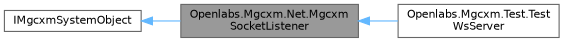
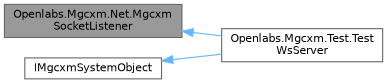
(167, 21) -> (197, 57)
